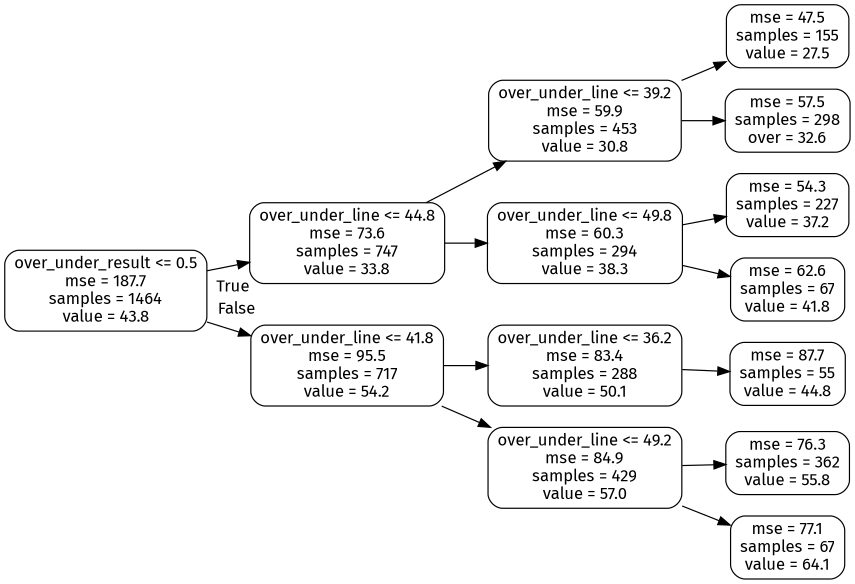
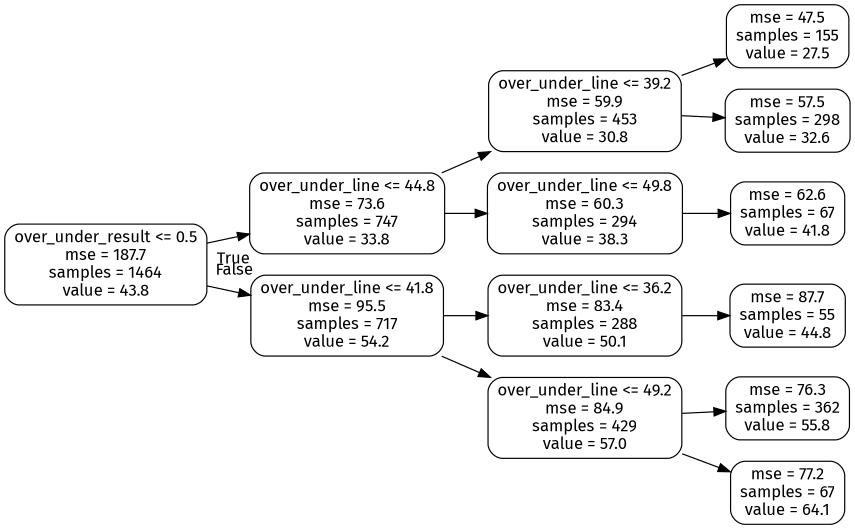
(788, 121) -> (788, 121)
(788, 205) -> none
(788, 547) -> (788, 493)
